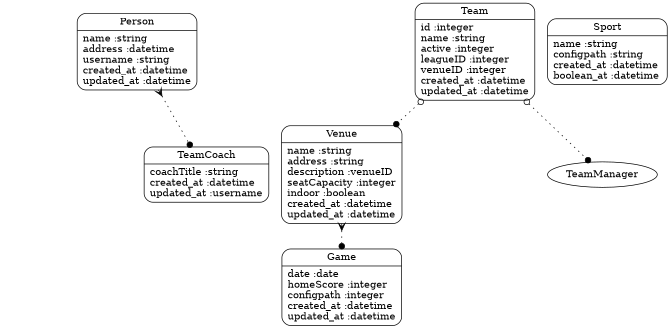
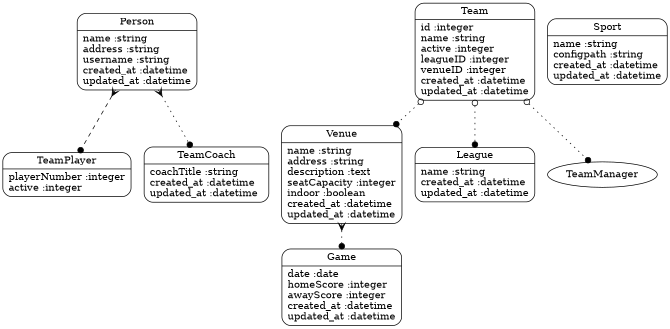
(129, 49) -> (121, 49)
(606, 76) -> (607, 76)
(340, 172) -> (329, 172)
none -> (67, 175)
none -> (475, 175)
(206, 193) -> (204, 193)
(336, 295) -> (337, 295)
